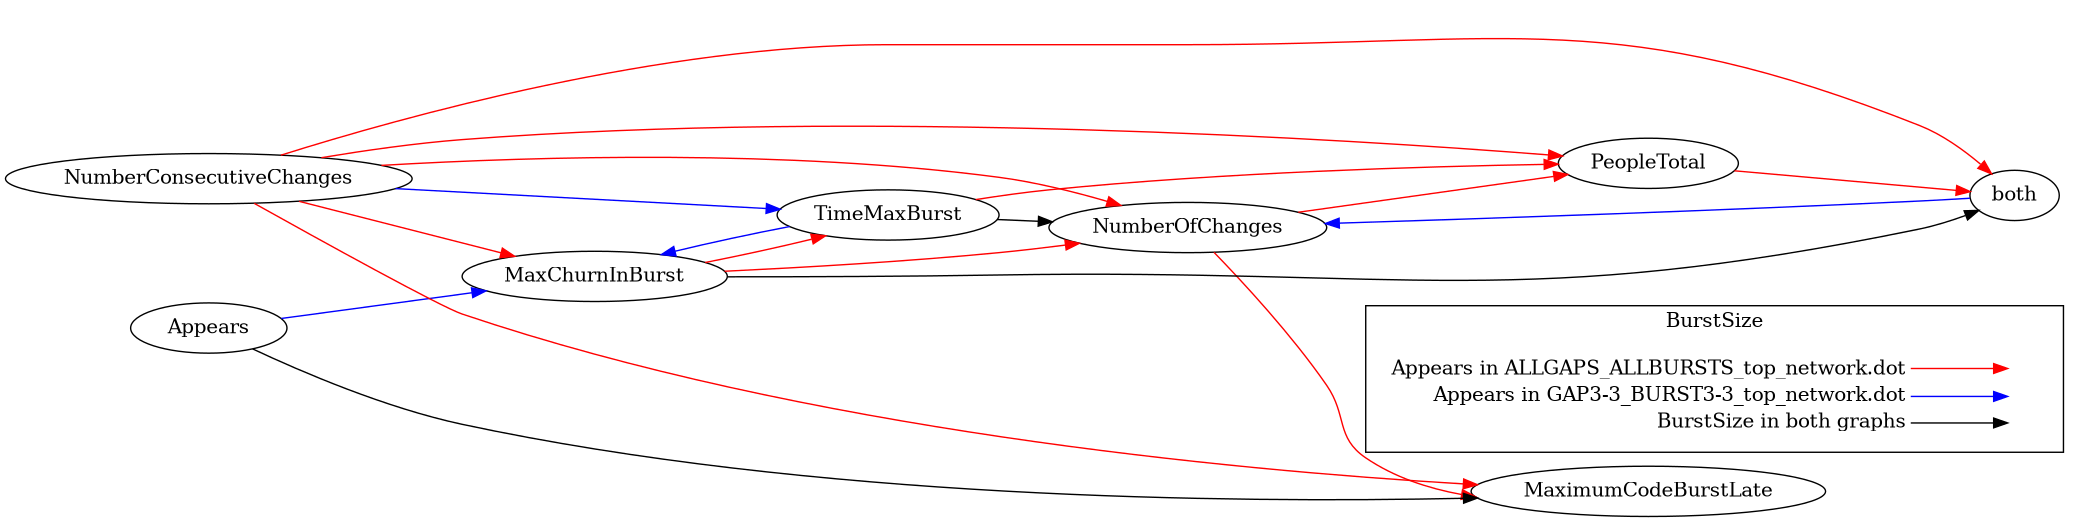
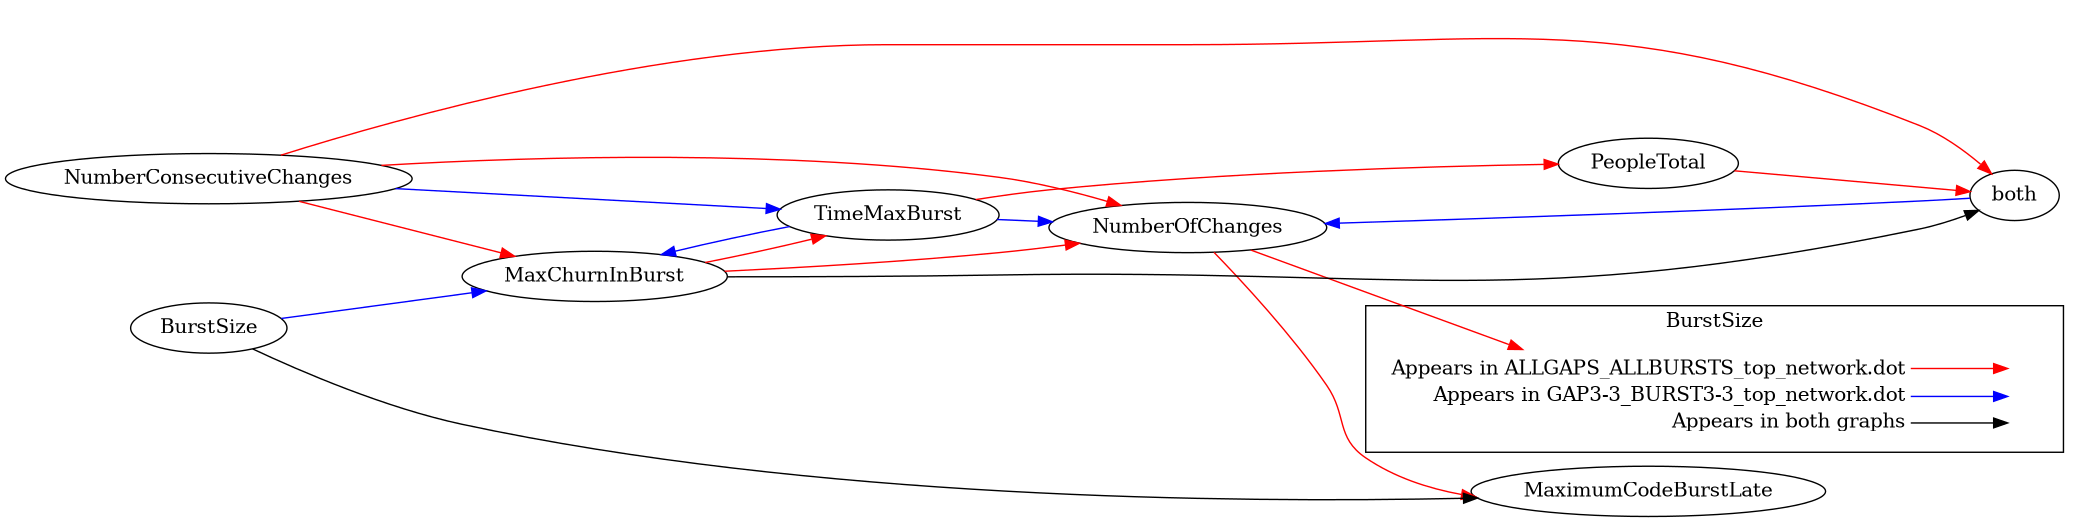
(934, 127) -> none
(1426, 194) -> (1380, 297)
(1018, 220) -> (1018, 220)
(209, 328) -> (209, 328)
(841, 410) -> none
(1782, 422) -> (1789, 422)
